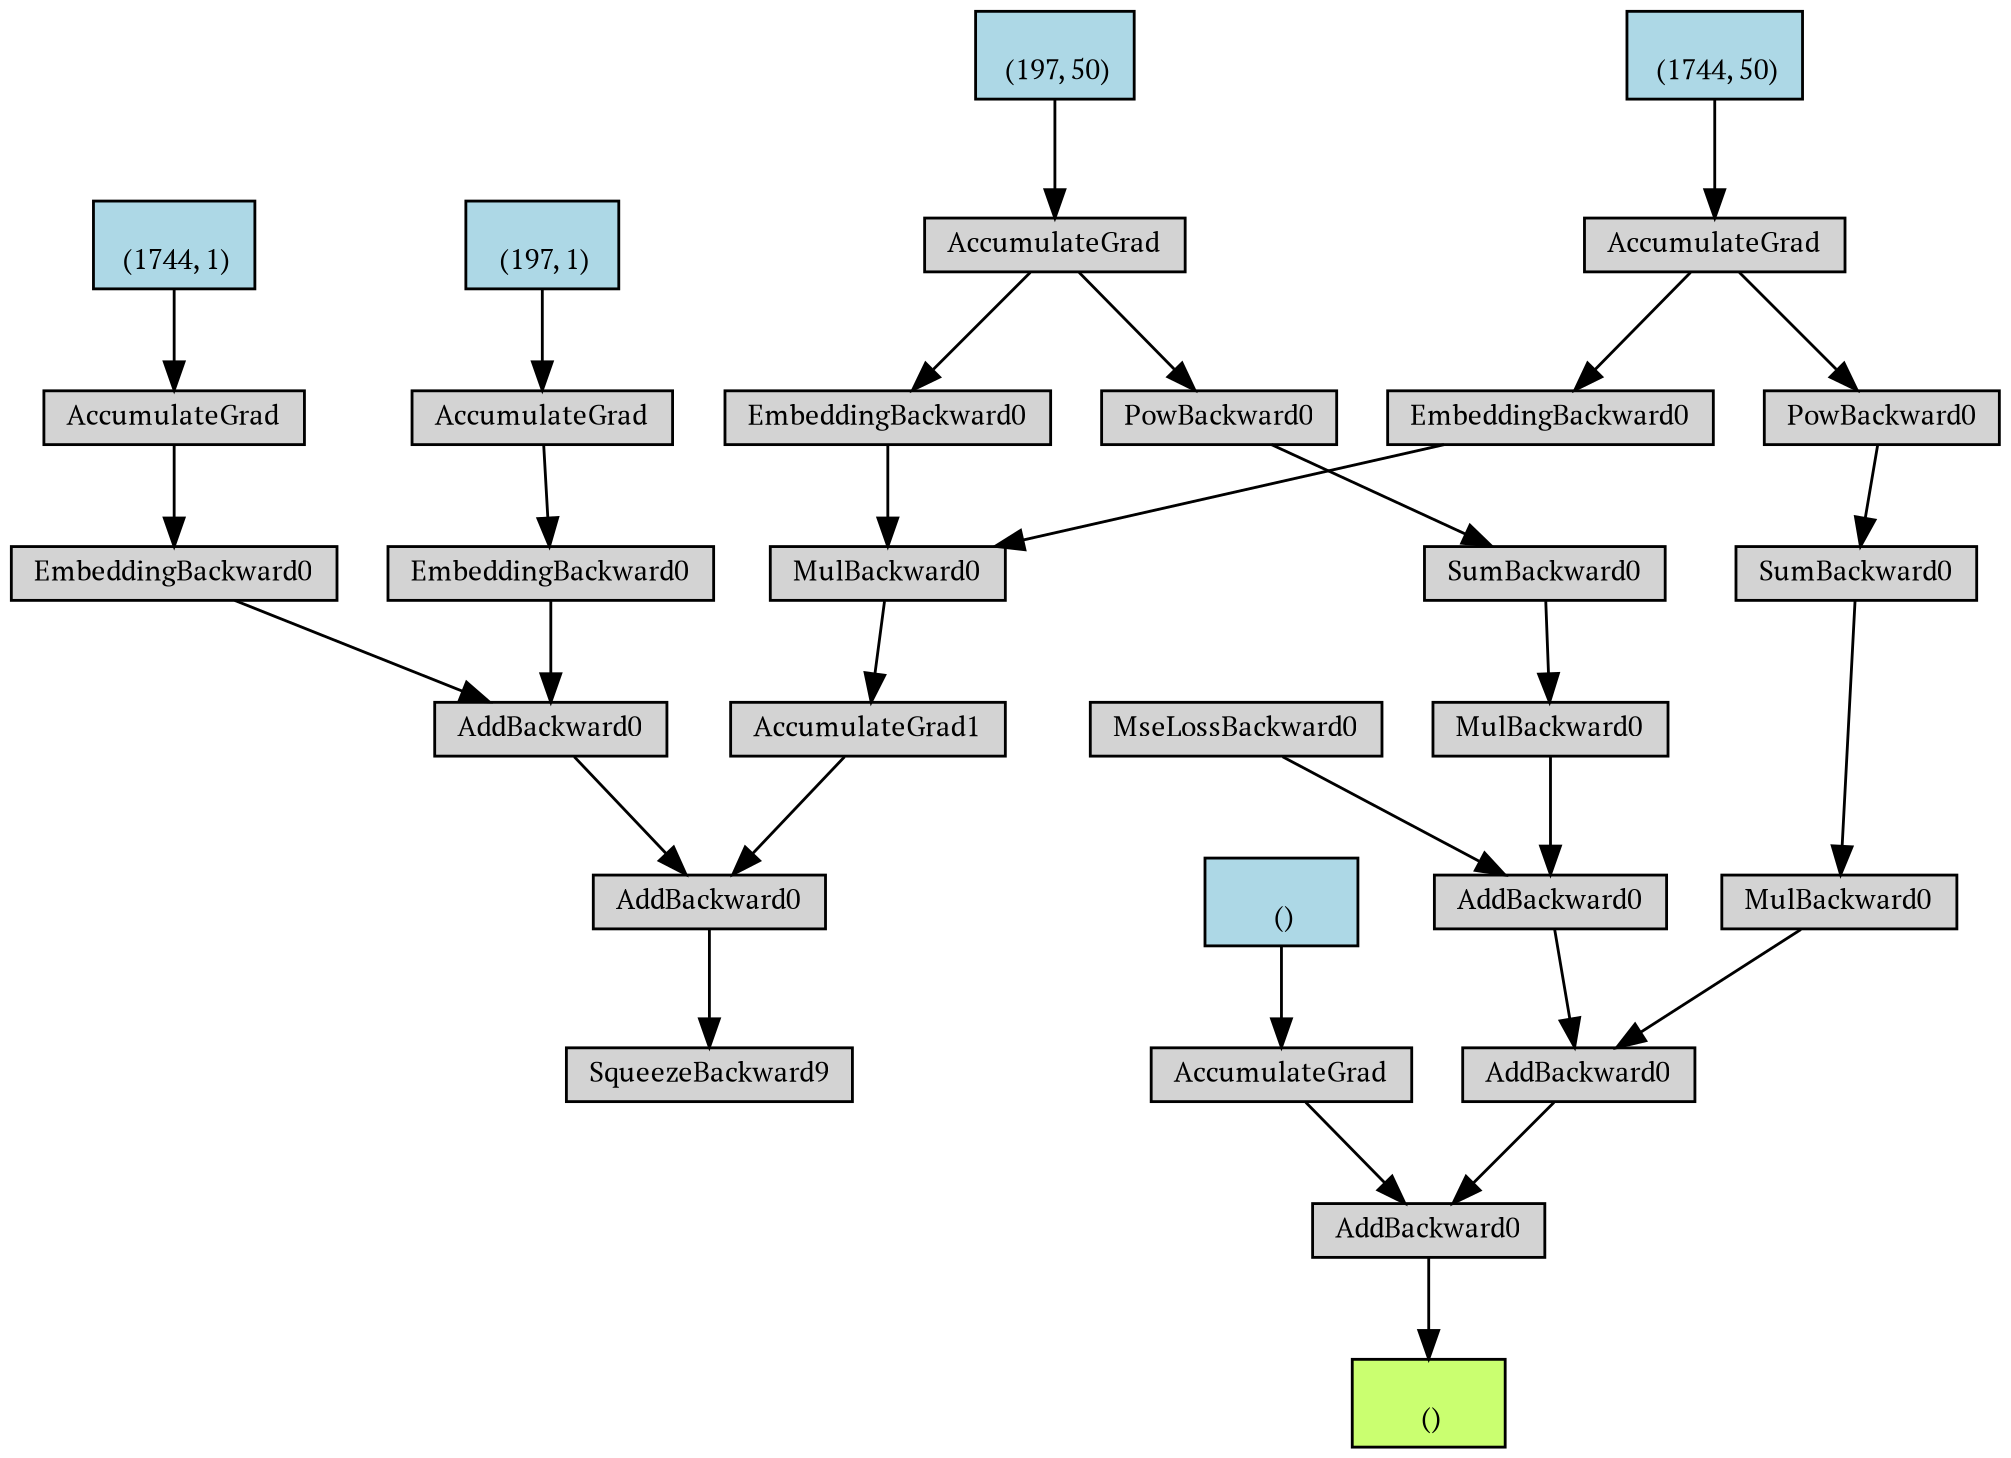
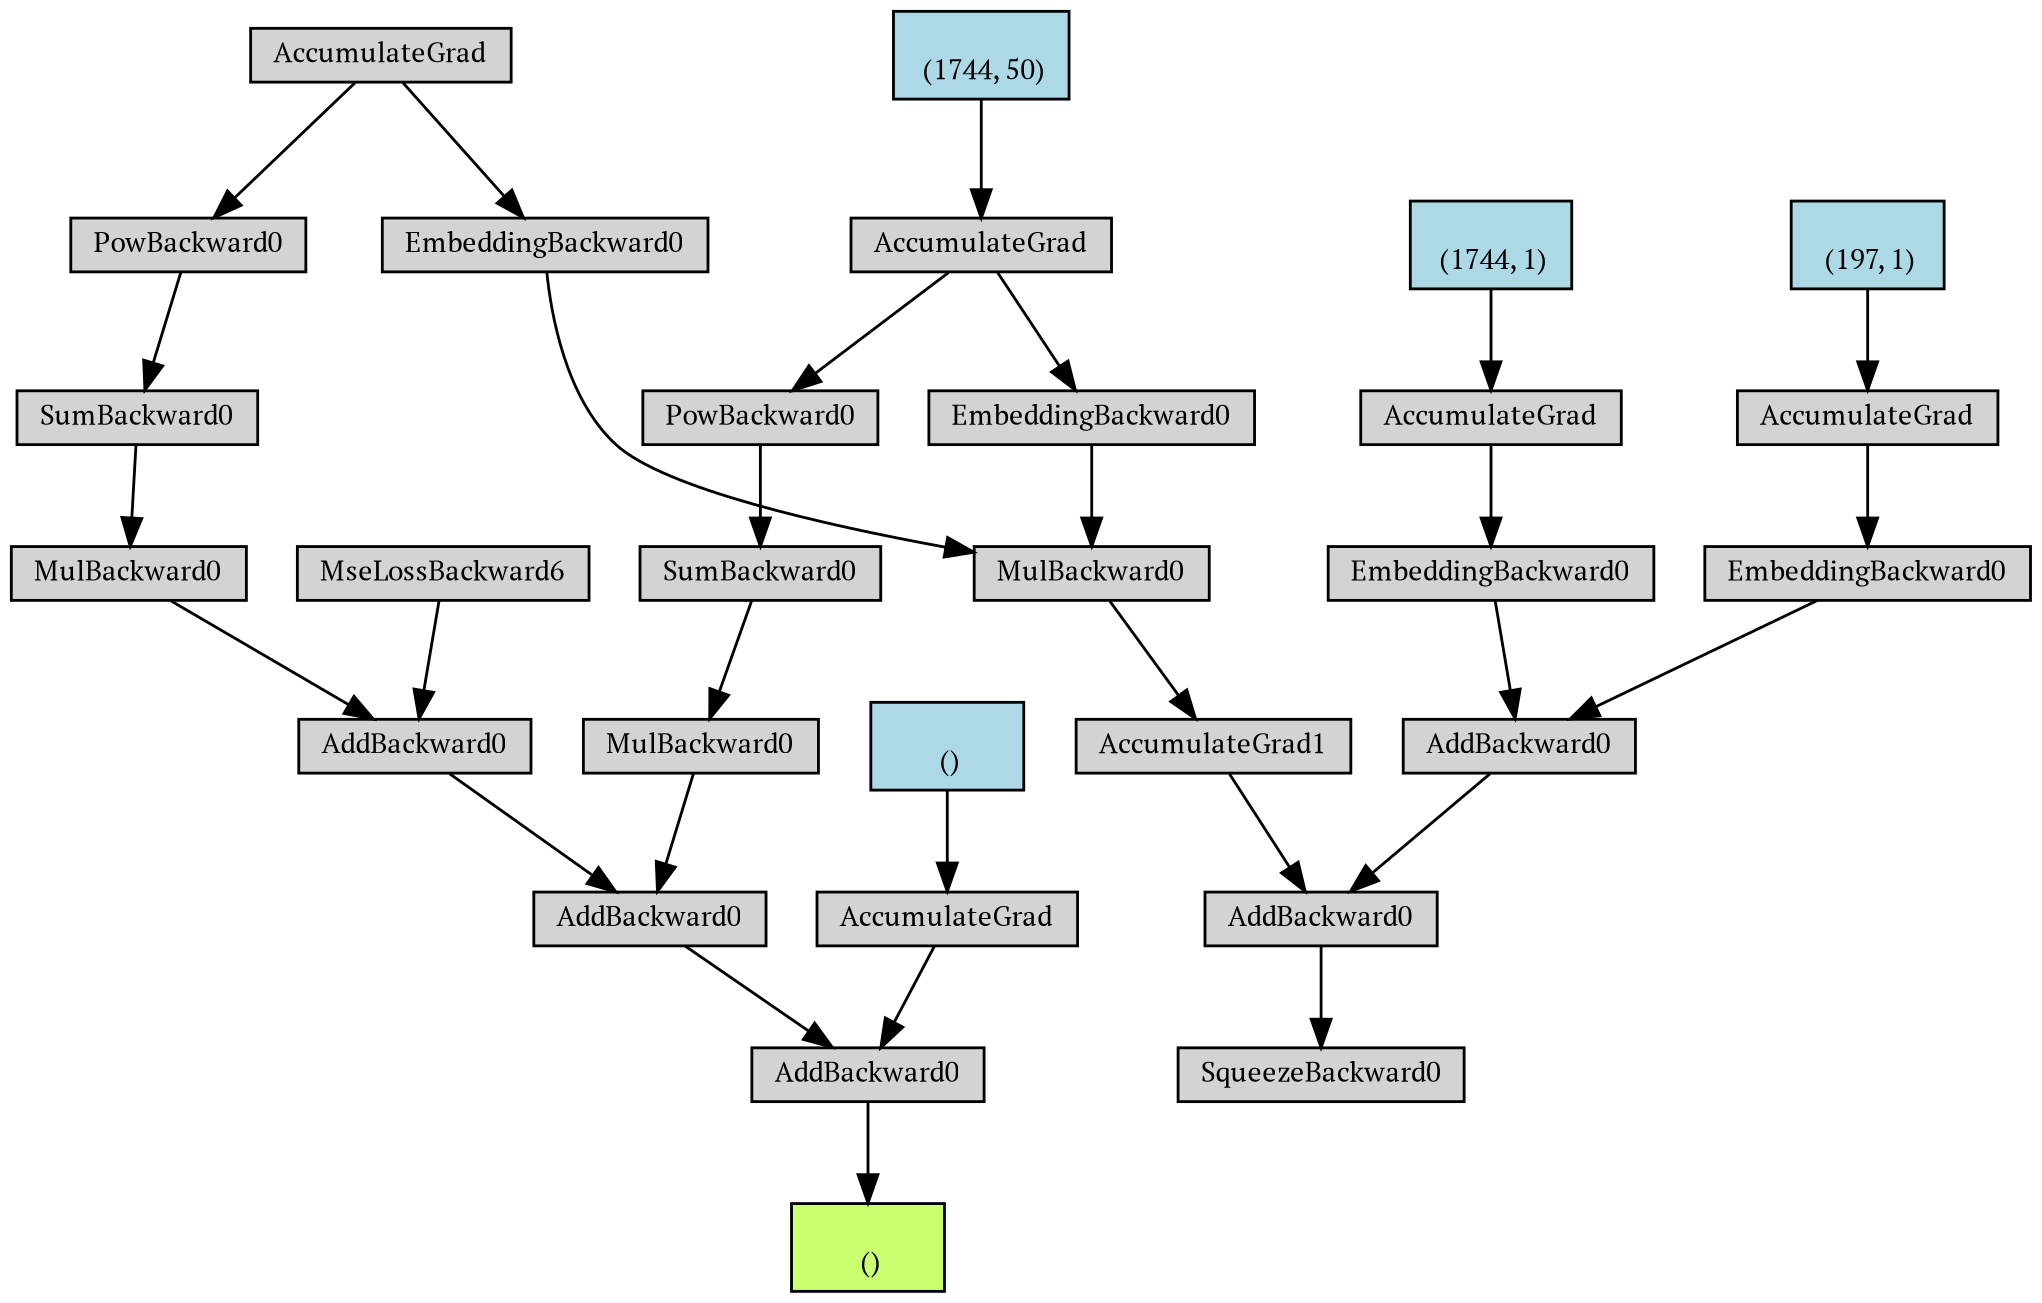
(1055, 55) -> none
(1236, 729) -> (443, 573)
(709, 1075) -> (1321, 1075)
